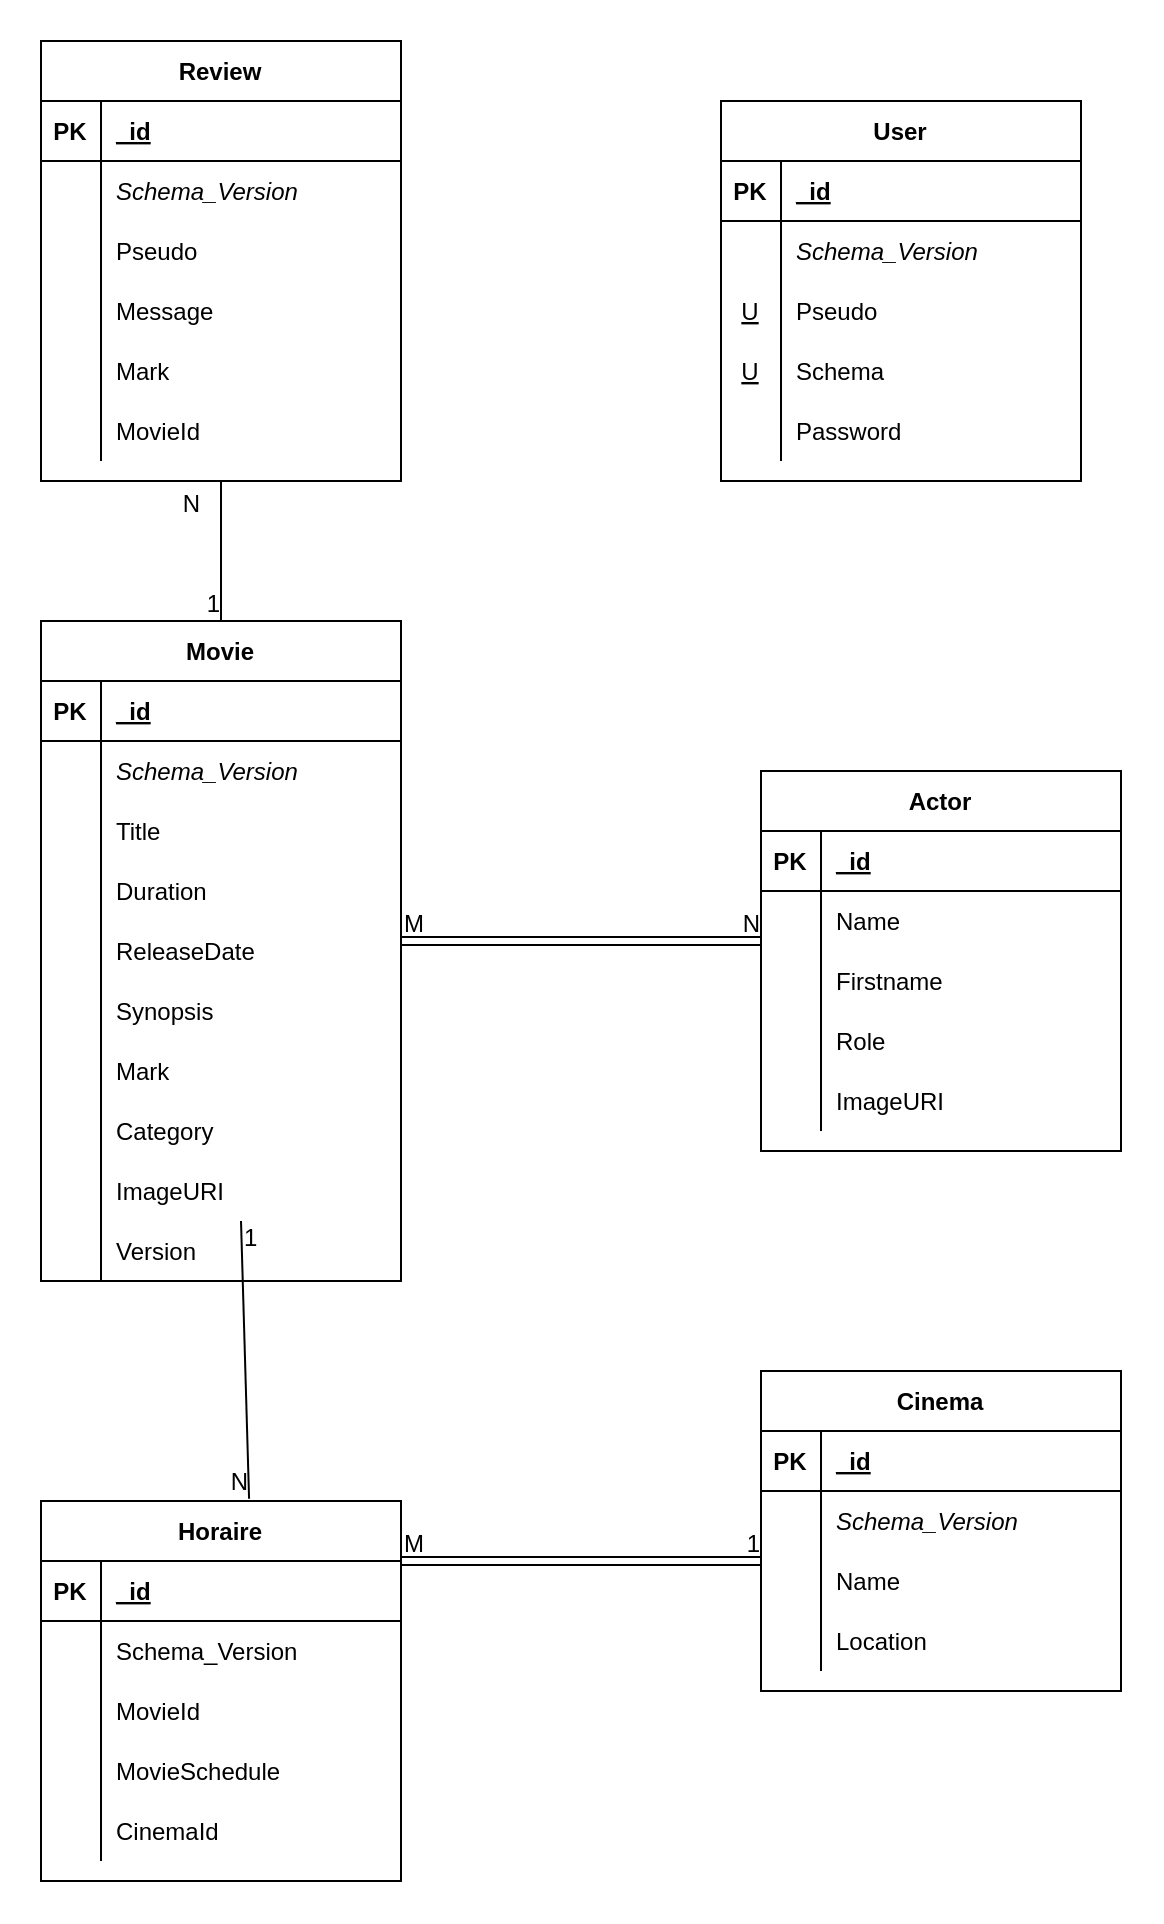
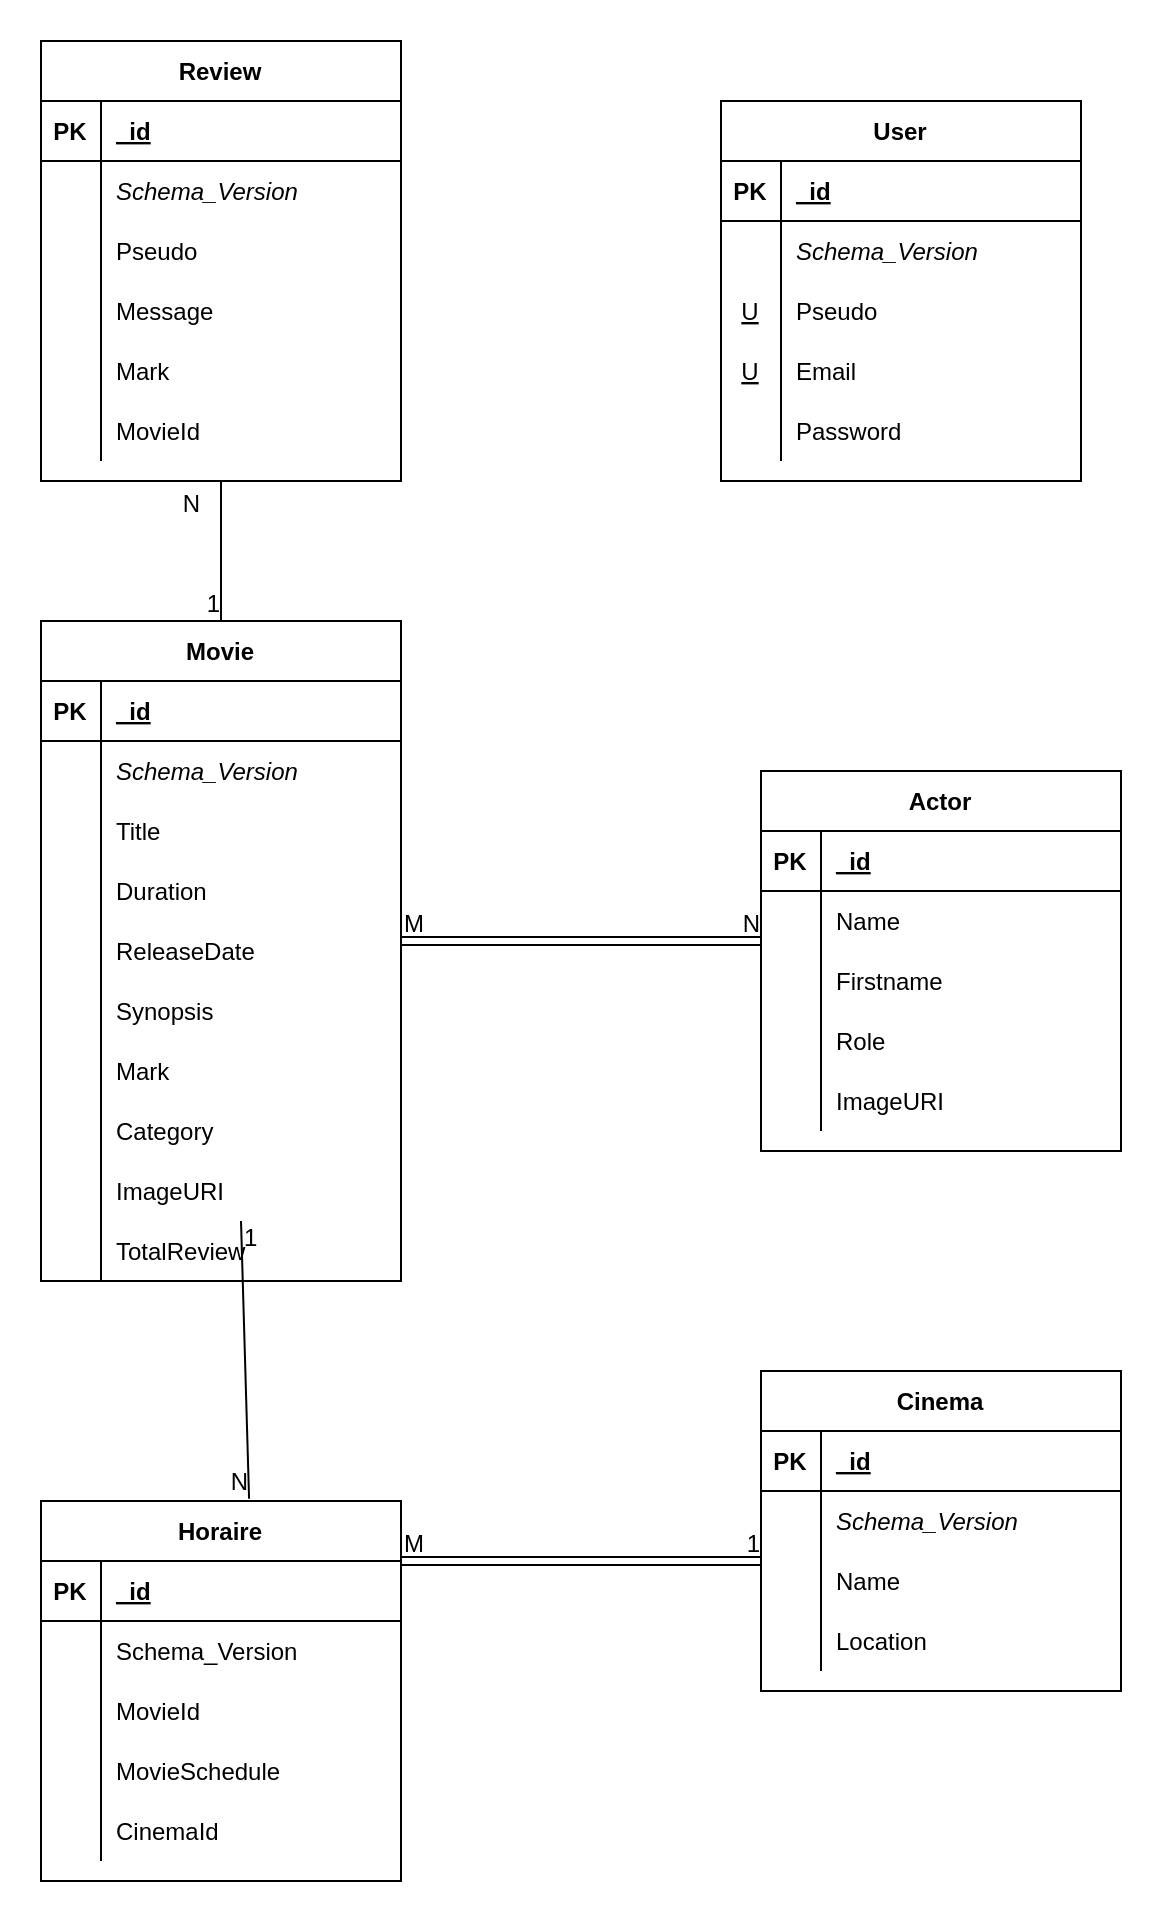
(836, 372) -> (823, 372)
(160, 1252) -> (184, 1252)
